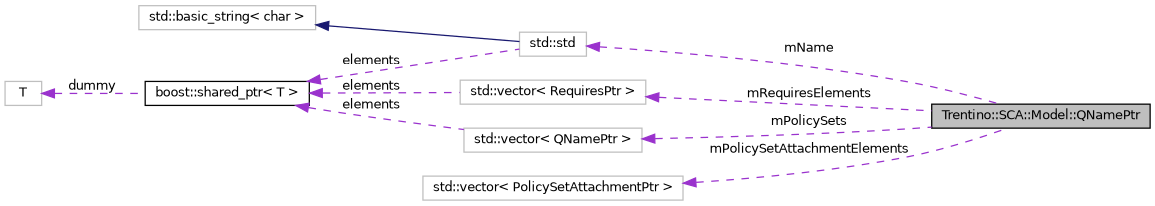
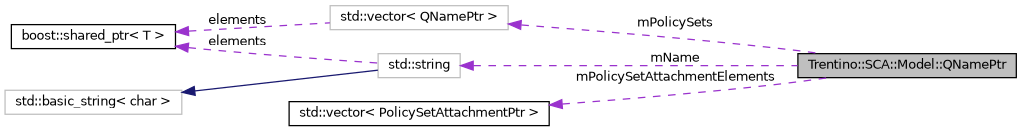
(553, 44) -> (419, 66)
(553, 92) -> none
(23, 93) -> none
(553, 188) -> (419, 114)
